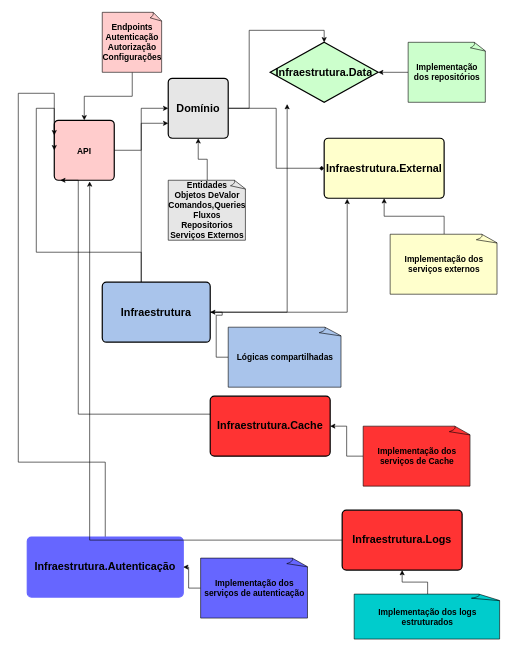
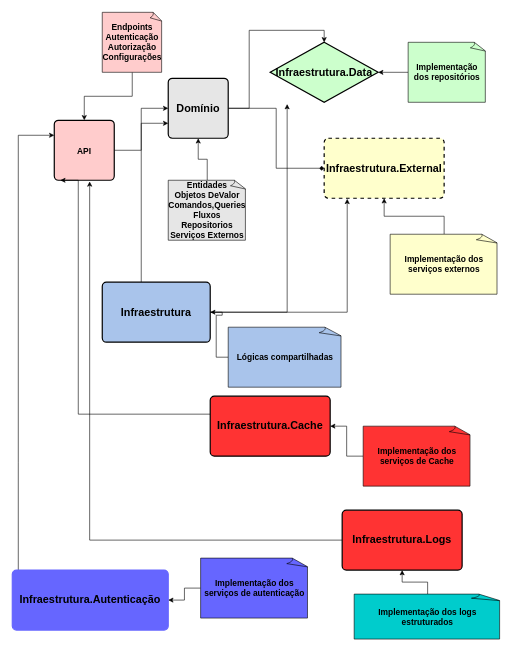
(384, 168) -> (384, 168)
(36, 173) -> none
(105, 567) -> (90, 600)
